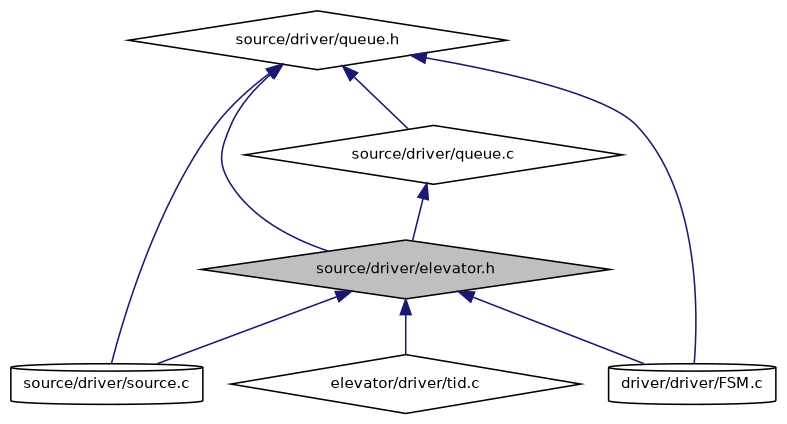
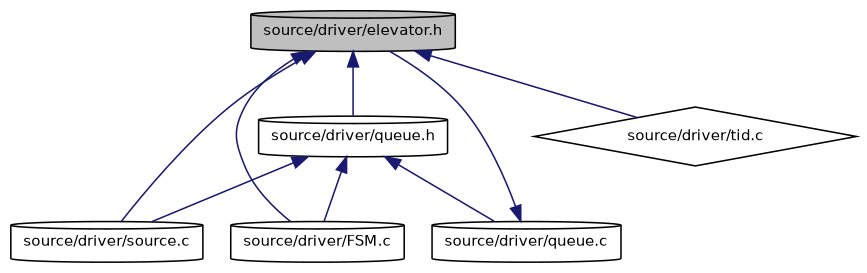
(317, 40) -> (353, 136)
(434, 155) -> (527, 242)
(229, 181) -> (353, 91)
(406, 269) -> (353, 31)
(406, 384) -> (695, 136)
(692, 384) -> (317, 242)
